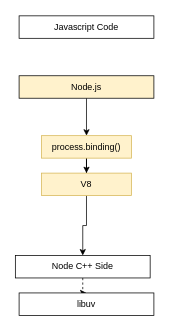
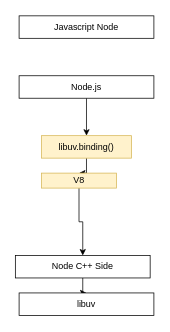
(87, 27) -> (87, 27)
(87, 87) -> (87, 87)
(87, 147) -> (87, 147)
(87, 184) -> (79, 180)
(83, 285) -> (83, 285)
